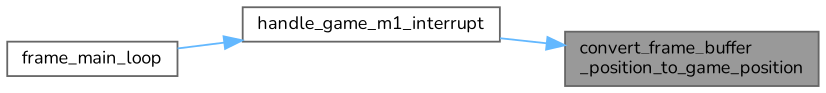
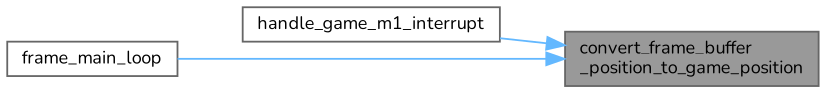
(201, 46) -> (362, 59)
